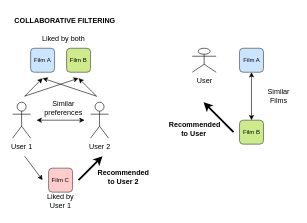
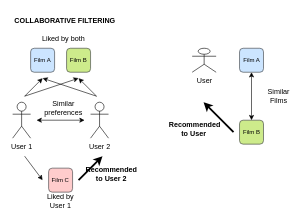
(123, 177) -> (111, 174)
